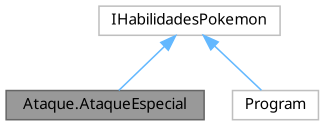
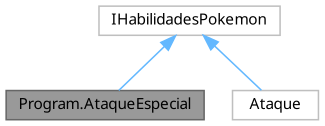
(105, 105) -> (105, 105)
(275, 105) -> (275, 105)
